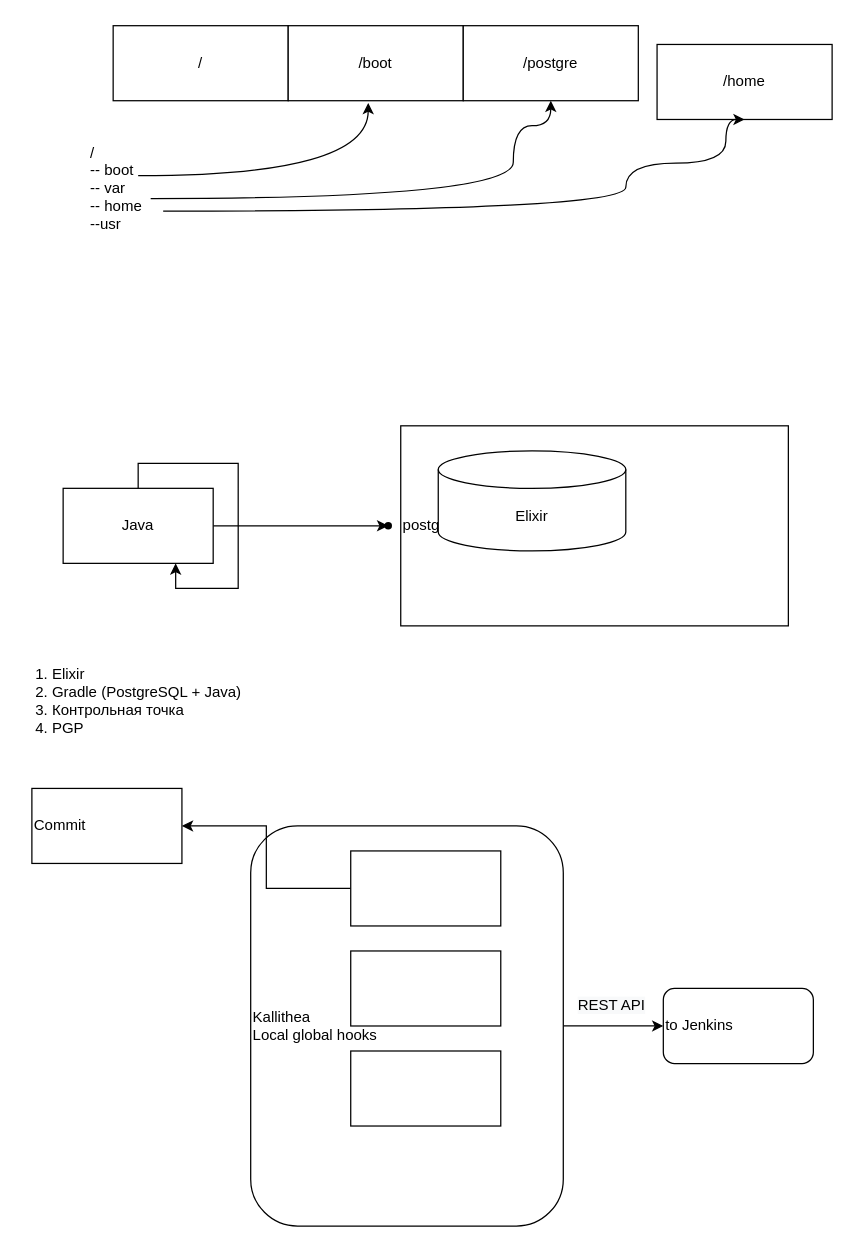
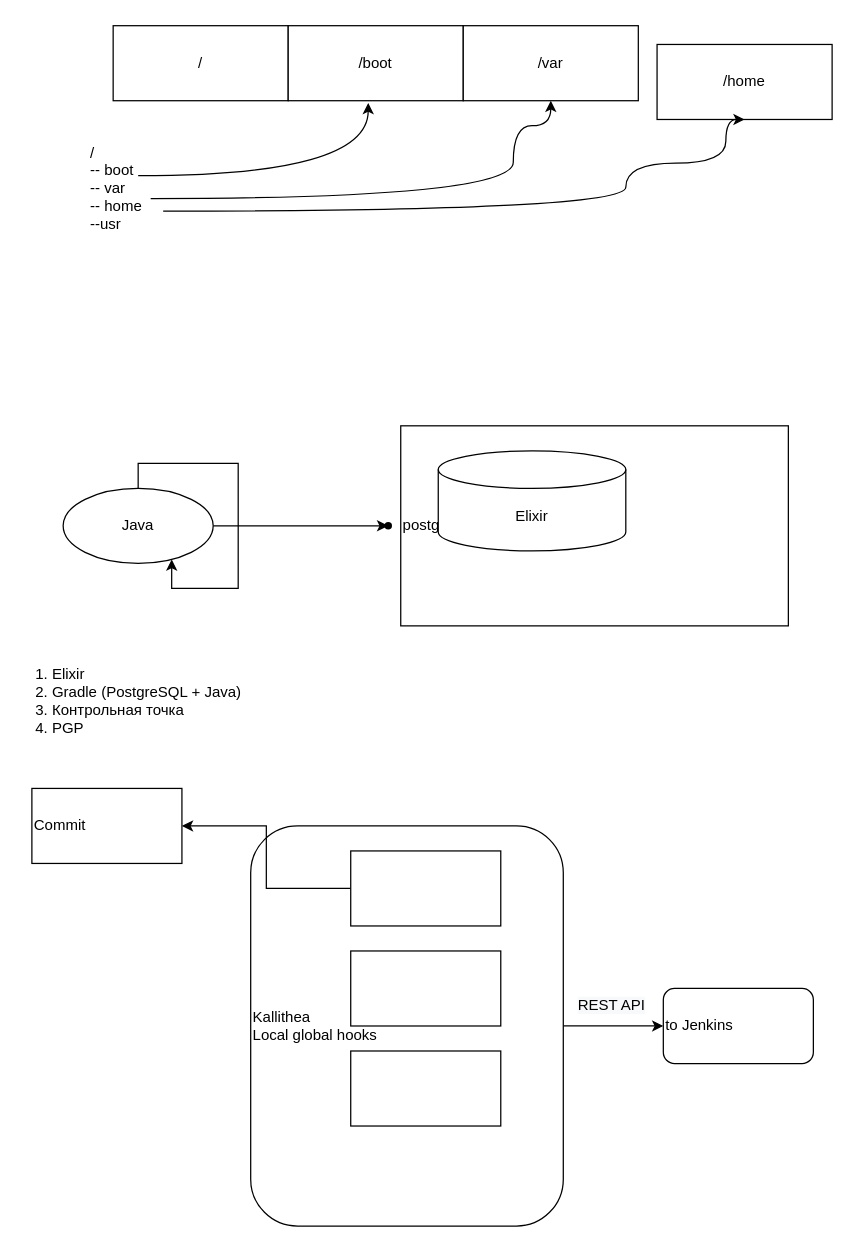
(551, 63) -> (551, 63)
(138, 526) -> (138, 526)
